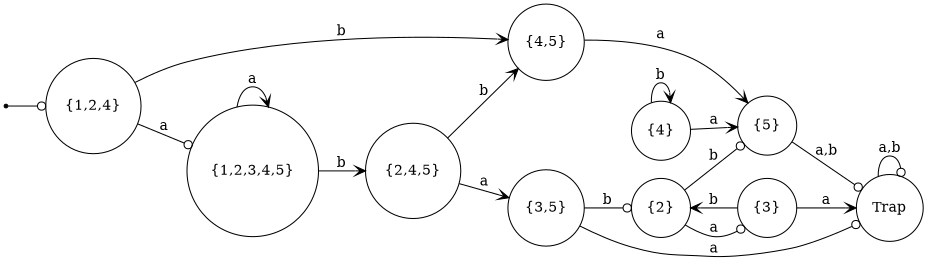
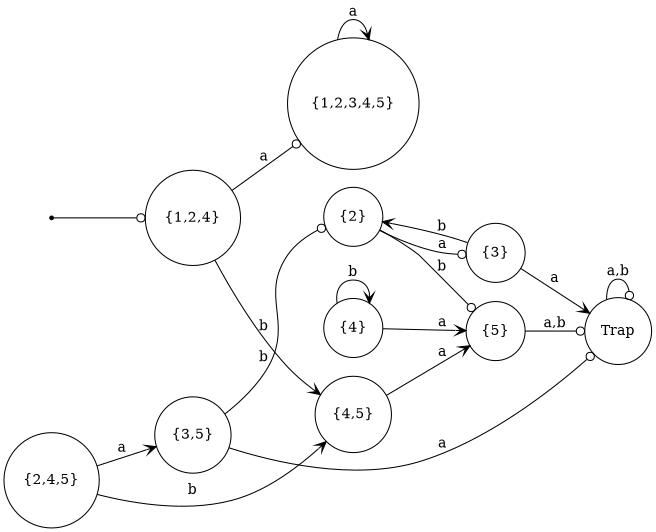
(337, 171) -> none
